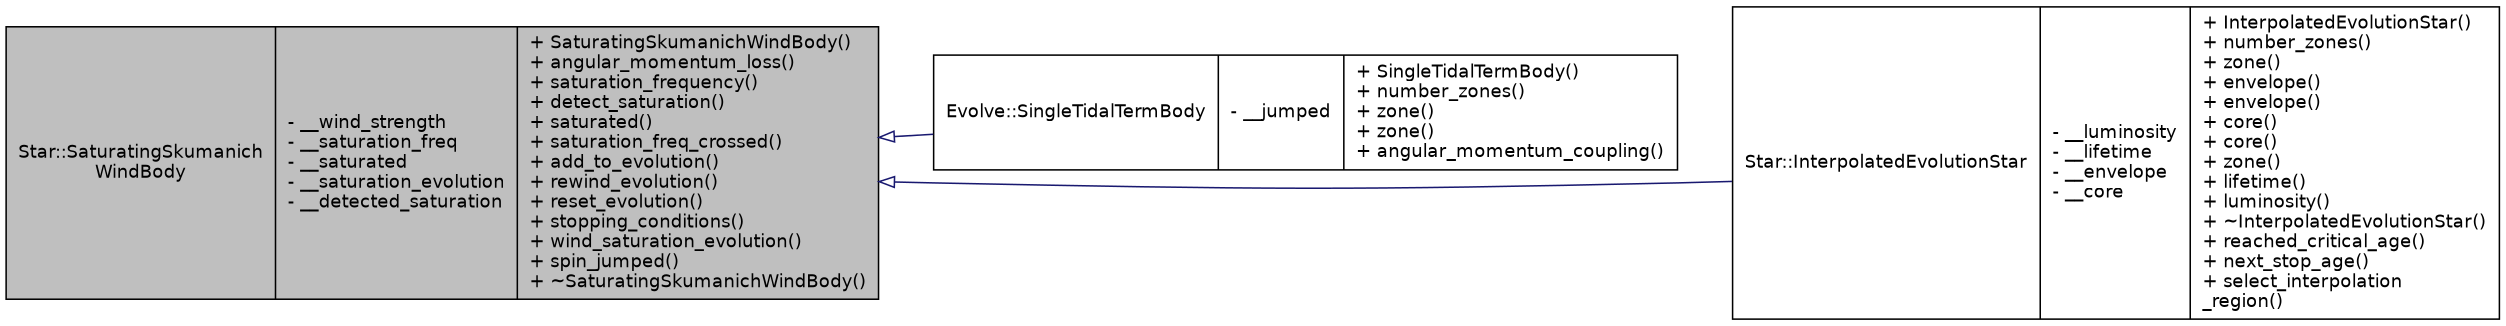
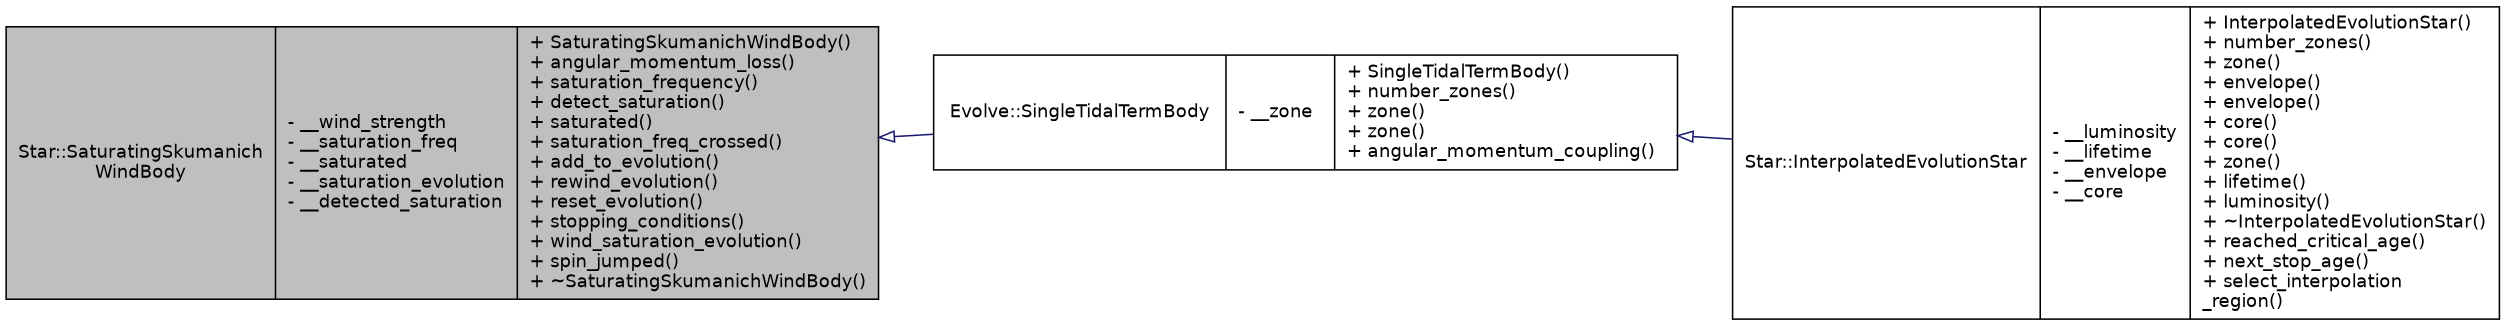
(1281, 112) -> (1276, 112)
(1313, 188) -> (1713, 138)
